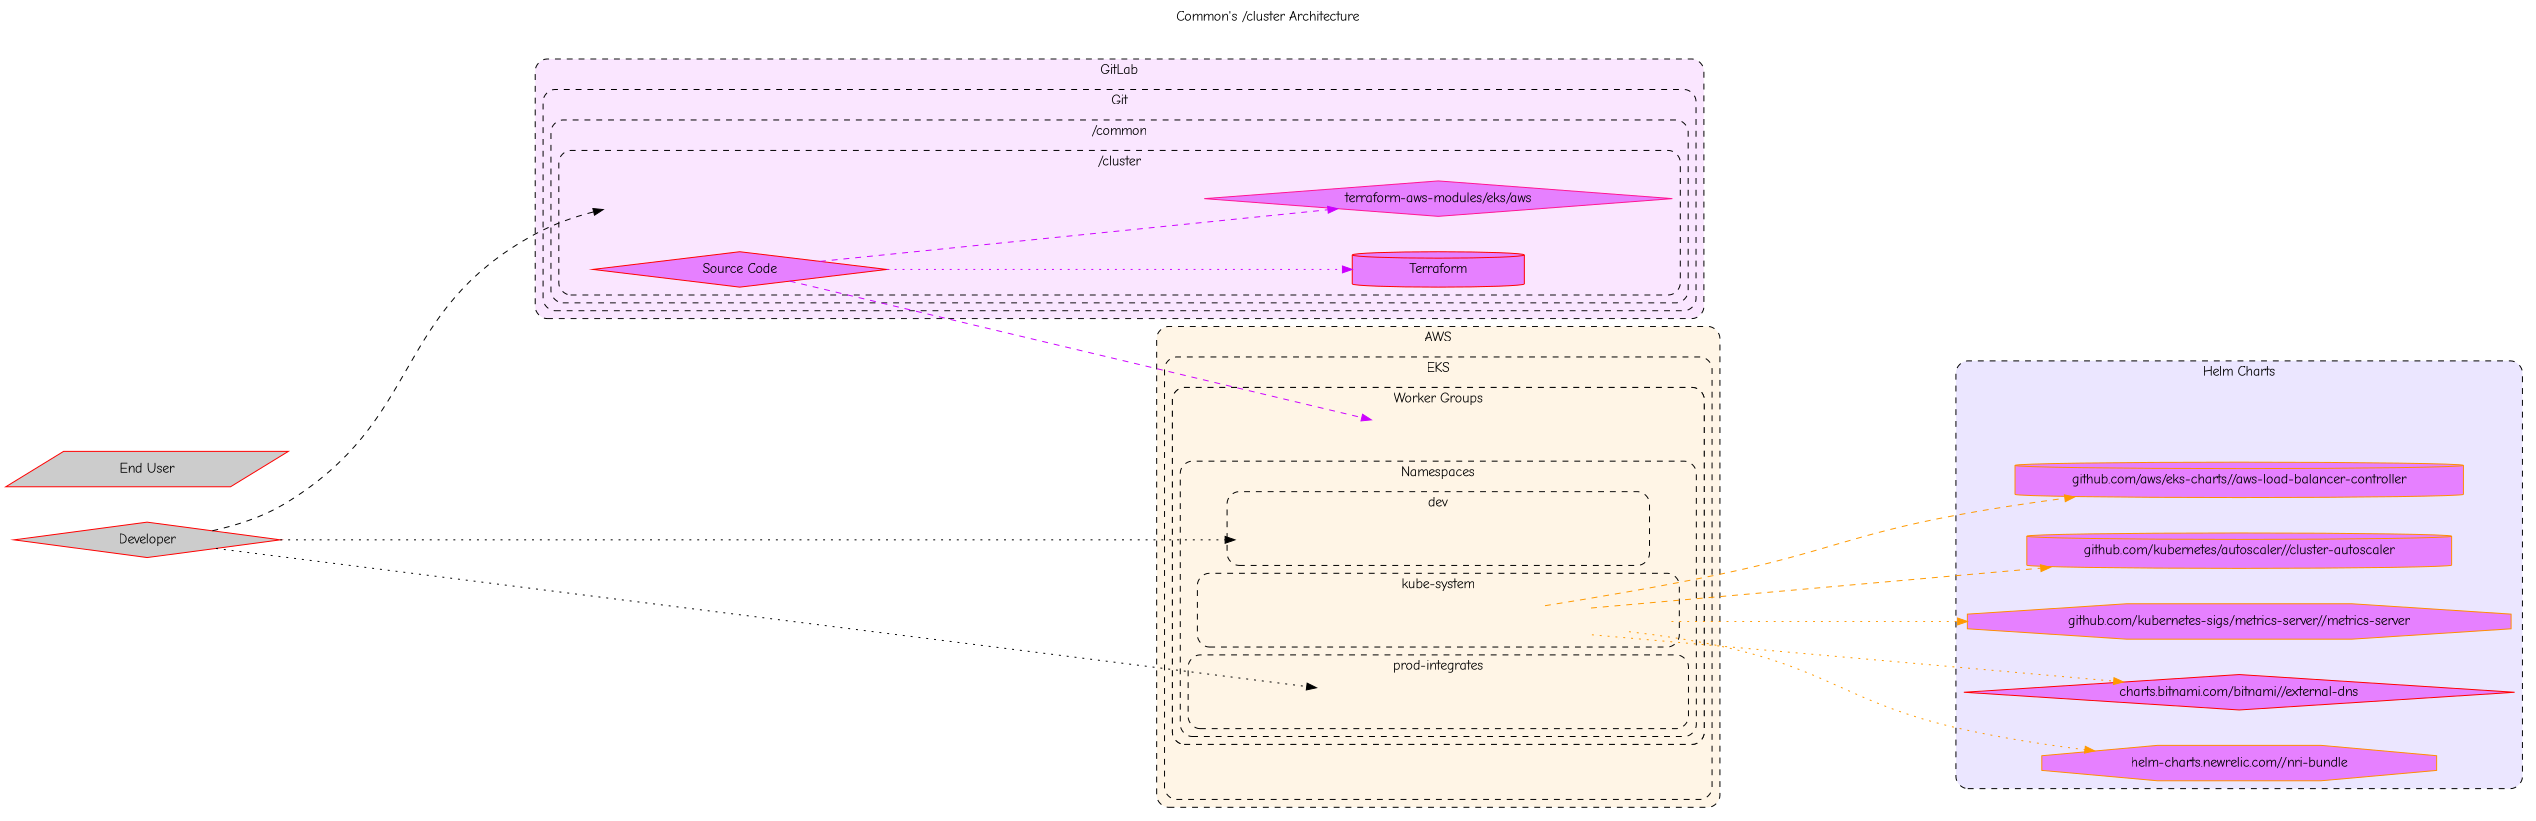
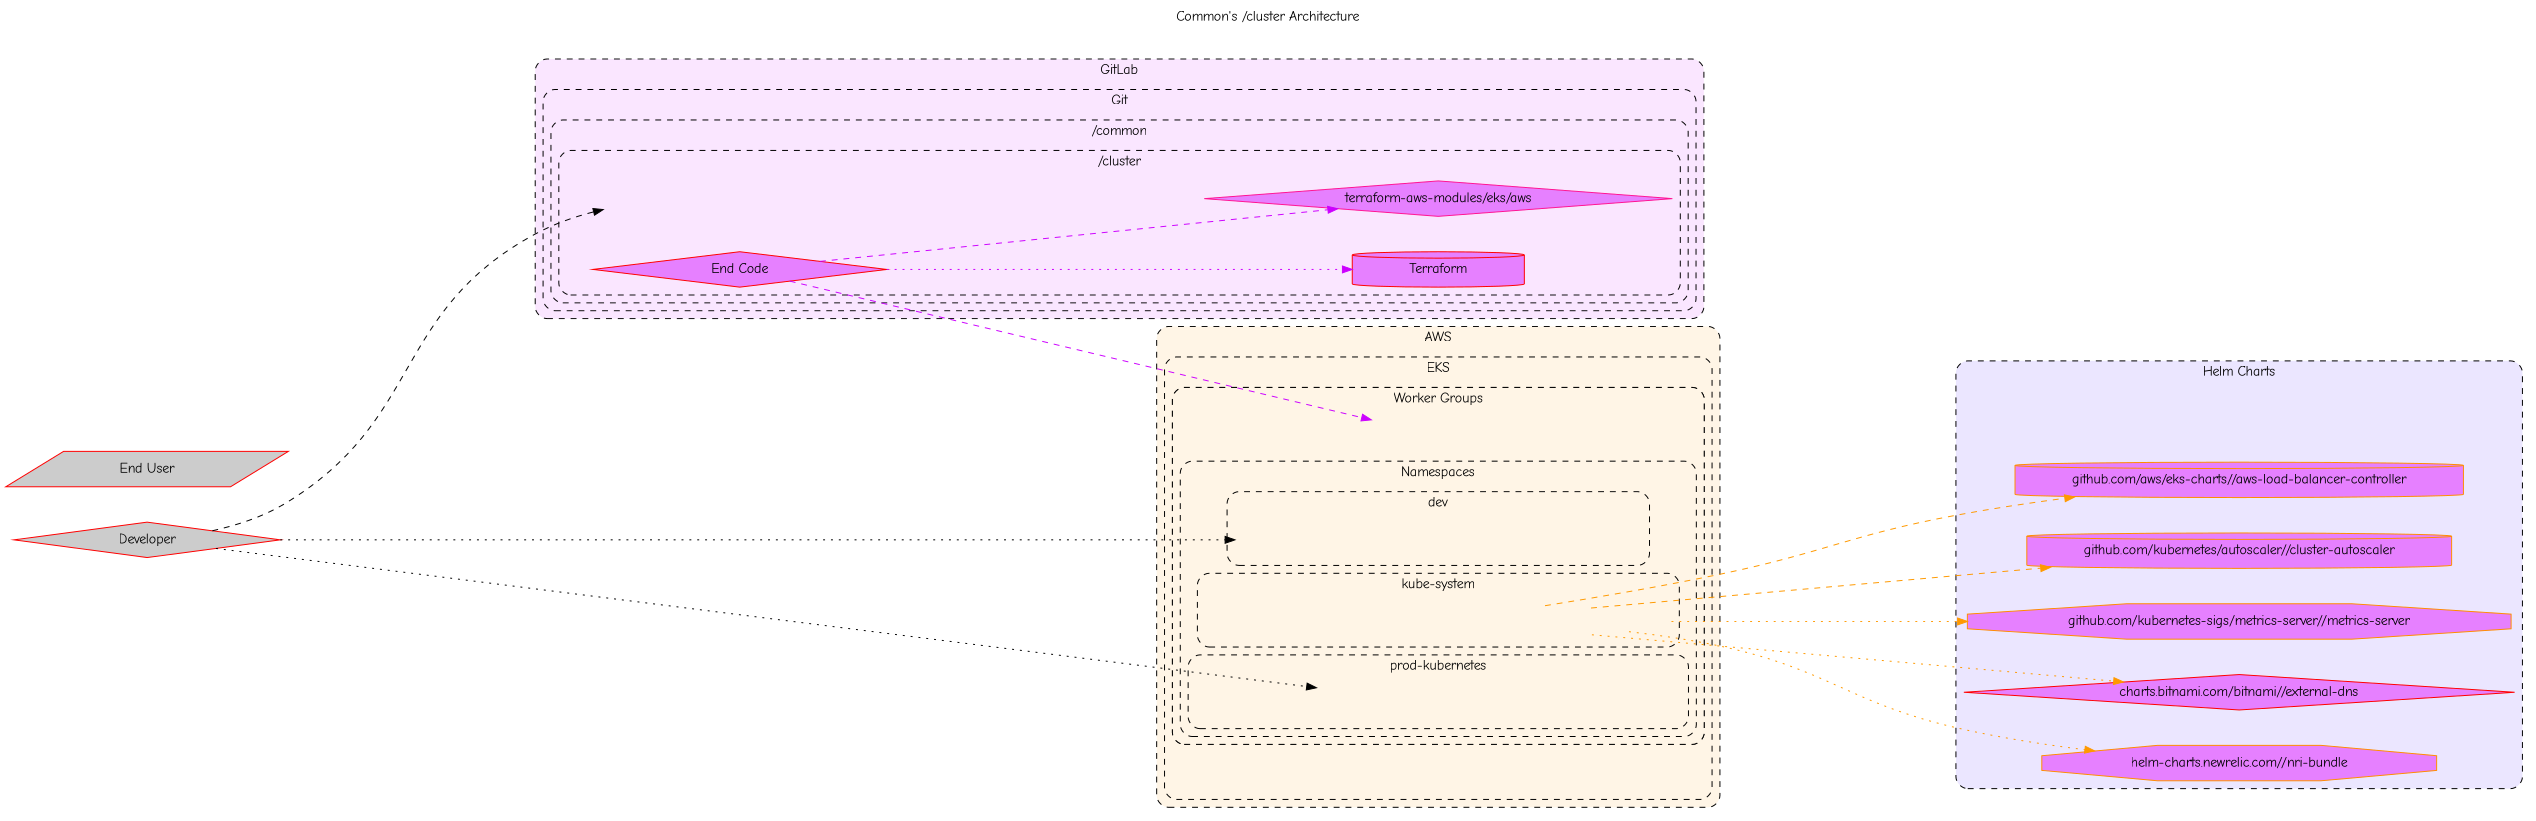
(740, 269) -> (740, 269)
(1438, 666) -> (1438, 666)
